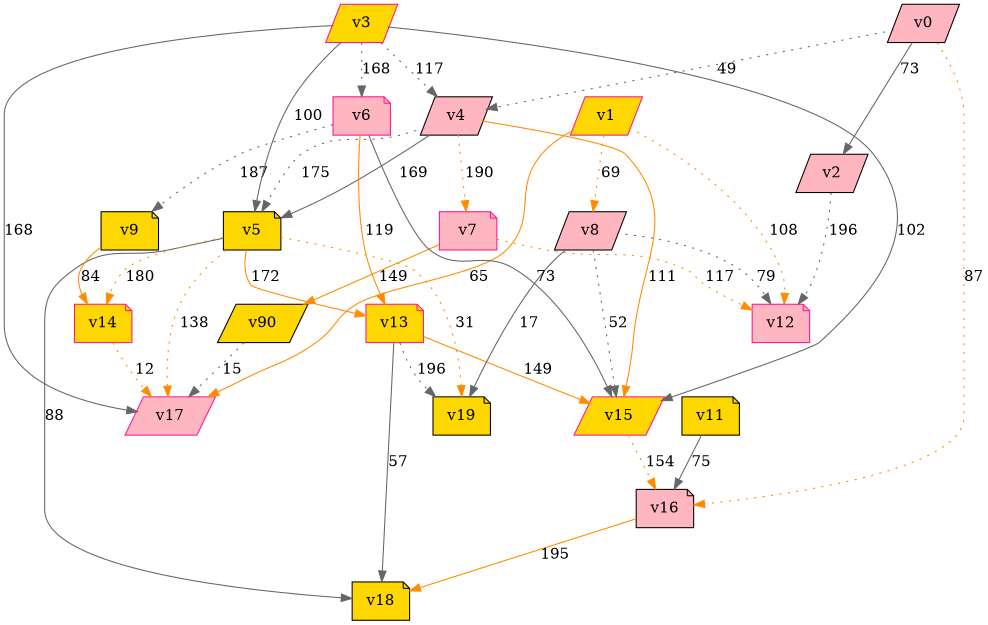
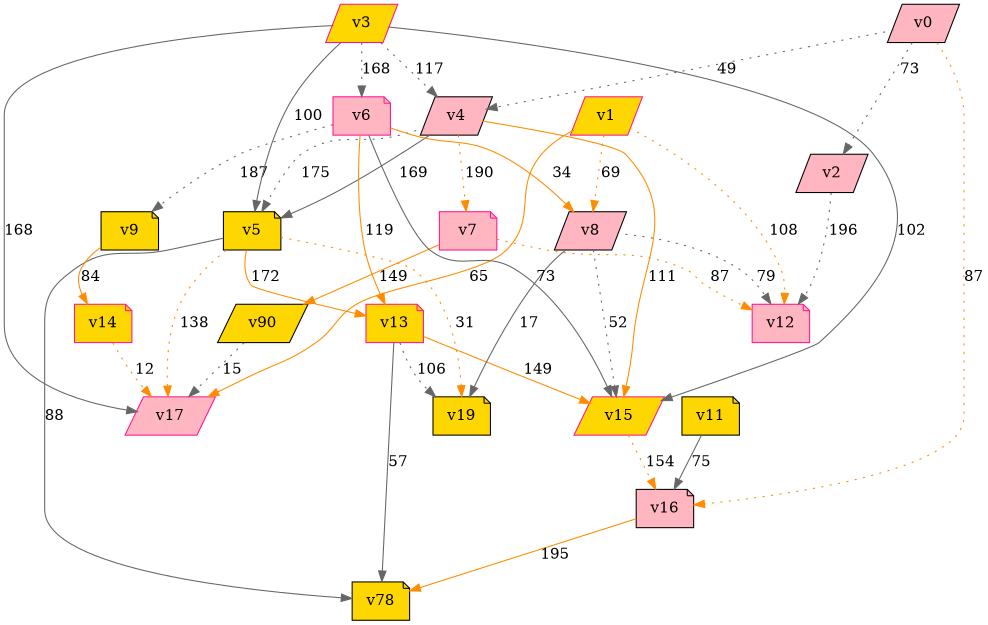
(881, 94) -> (881, 94)
none -> (486, 149)
(140, 261) -> none
(720, 277) -> (720, 277)
(432, 370) -> (432, 370)
(381, 601) -> (381, 601)
